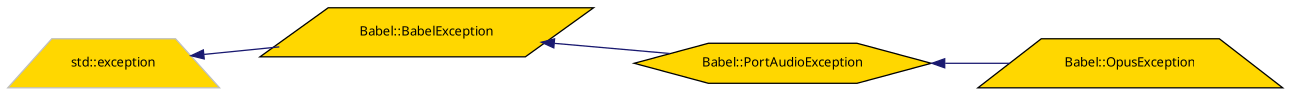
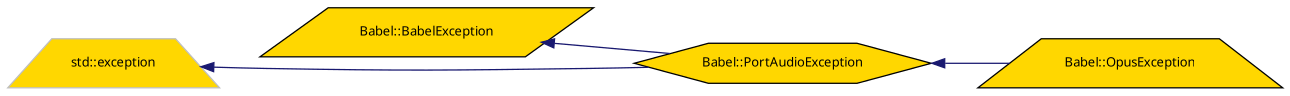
(242, 51) -> (431, 70)
